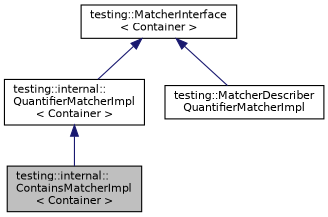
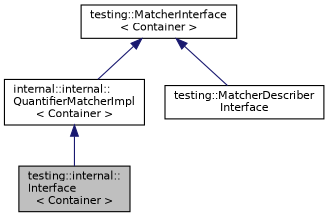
(74, 102) -> (74, 102)
(244, 102) -> (244, 102)
(74, 189) -> (74, 189)
